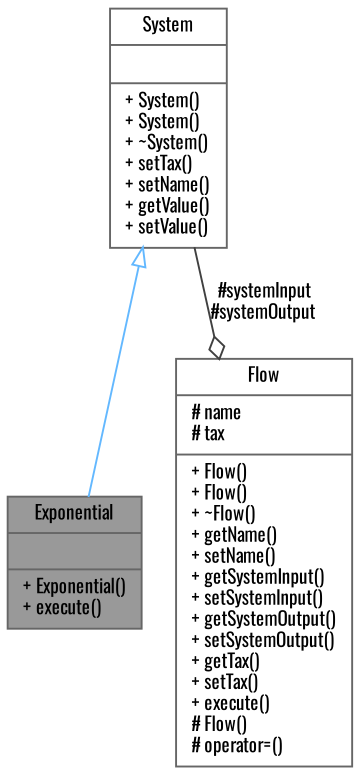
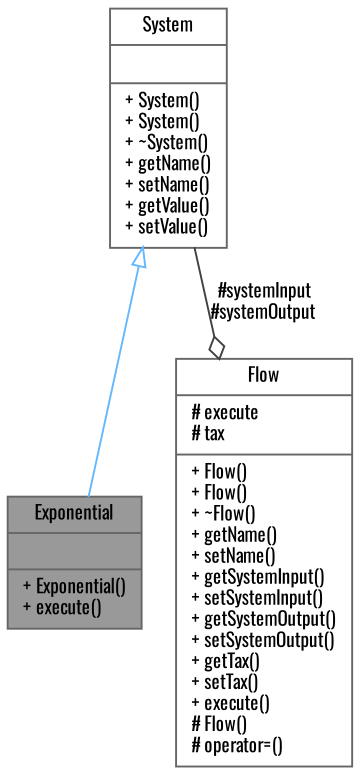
(159, 165) -> (168, 165)
(217, 413) -> (226, 413)
